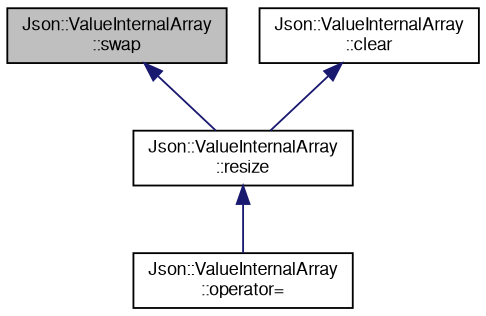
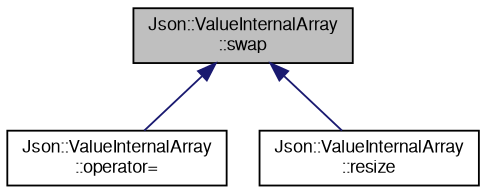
(369, 36) -> none
(243, 229) -> (173, 103)
